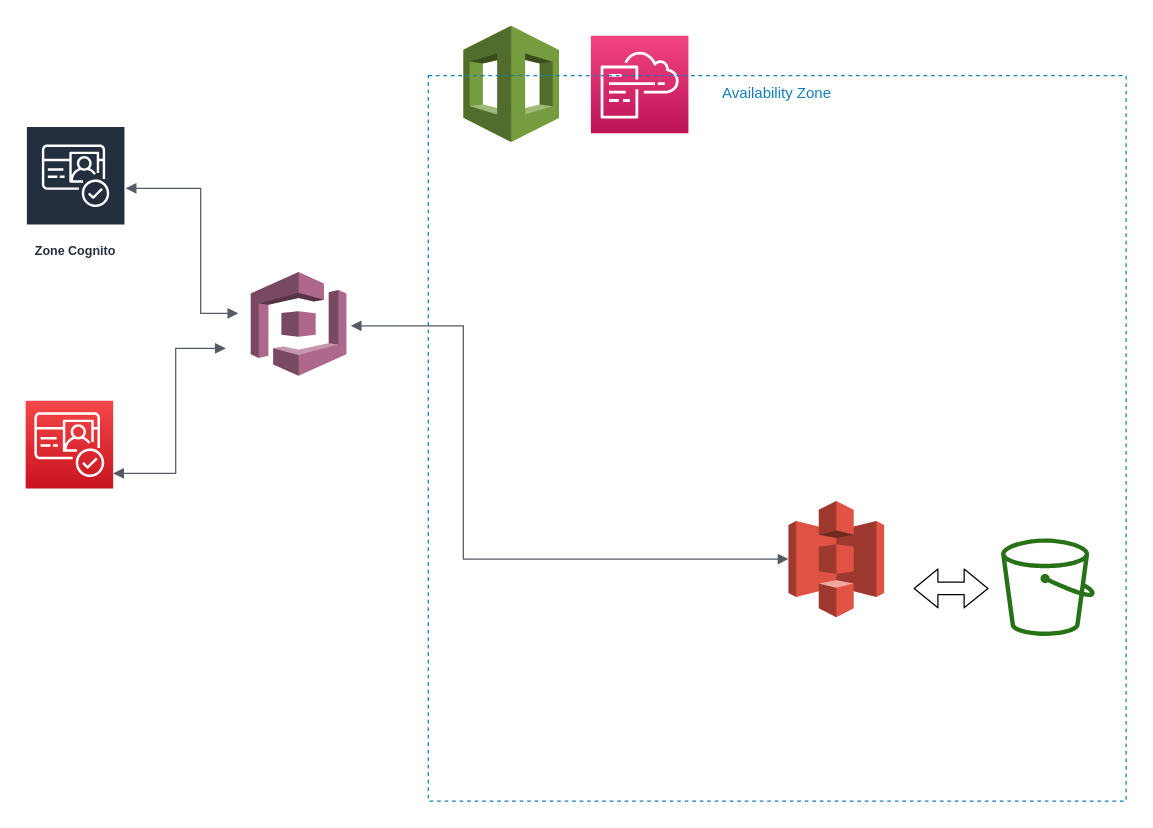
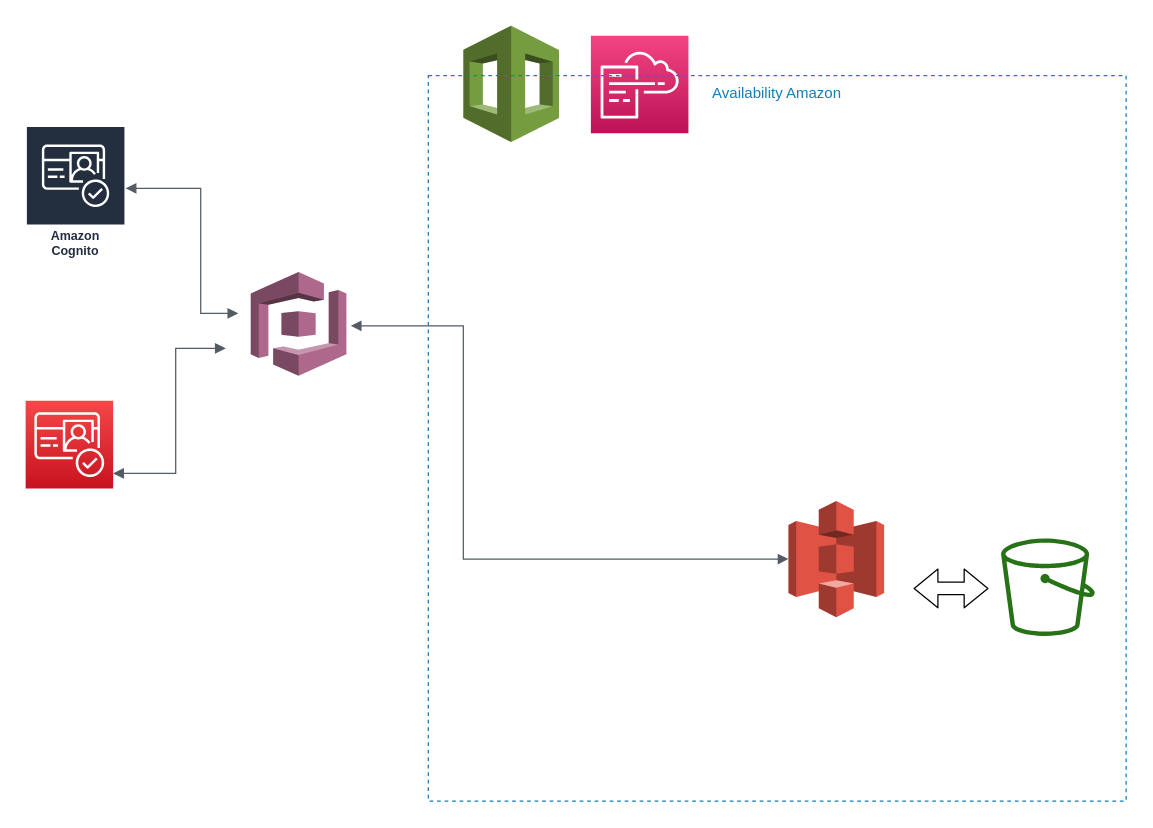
(776, 93) -> (776, 93)
(76, 251) -> (76, 251)
